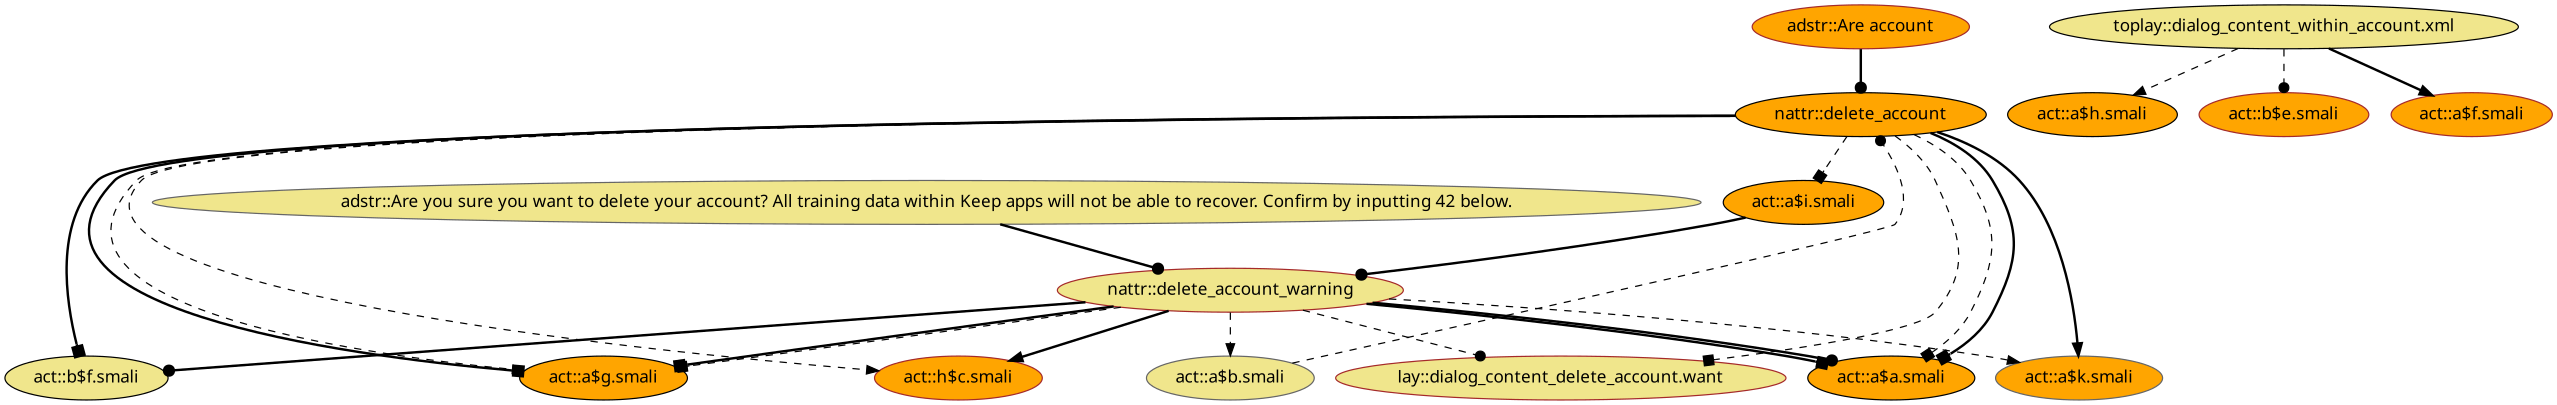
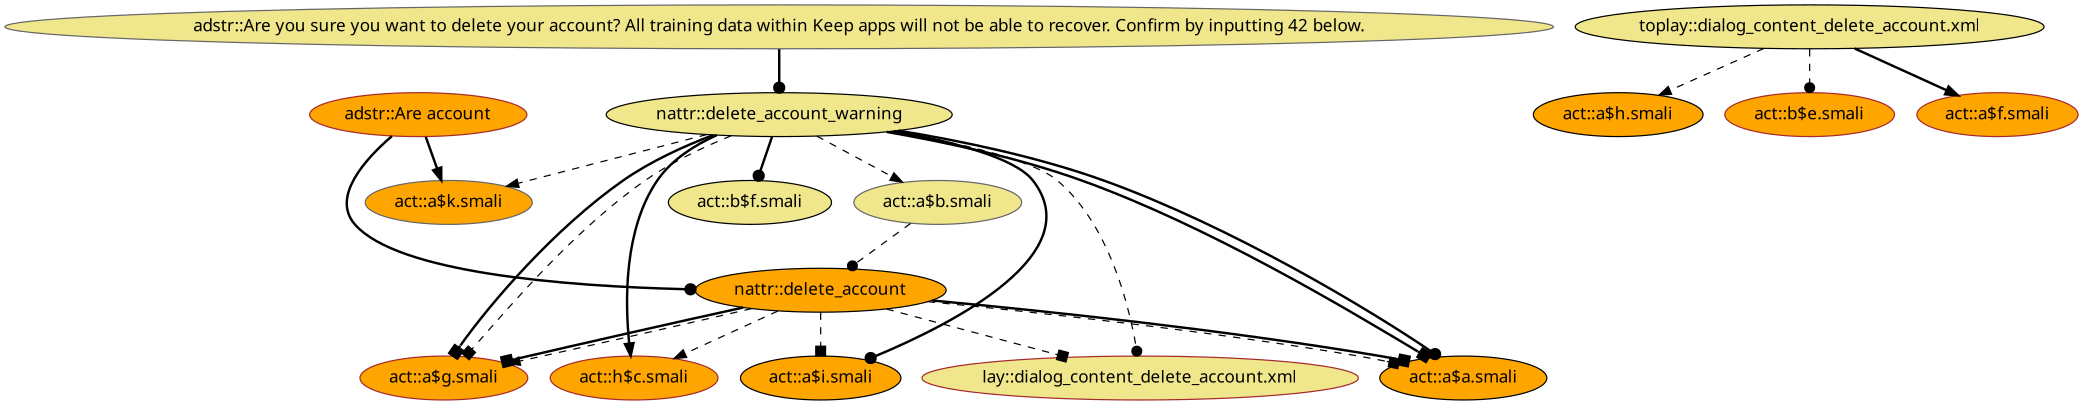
(2284, 27) -> (1810, 27)
(829, 126) -> none
(2042, 213) -> (431, 153)
(1557, 249) -> (1042, 237)
(1230, 290) -> (779, 115)
(604, 378) -> (444, 378)
(1561, 378) -> (1140, 378)
